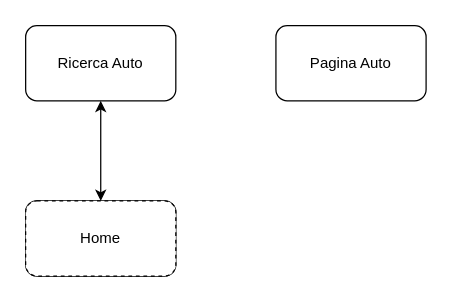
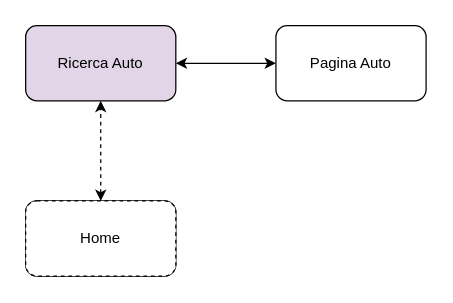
(101, 63) -> (101, 63)
none -> (226, 63)
(101, 150) -> (101, 150)
